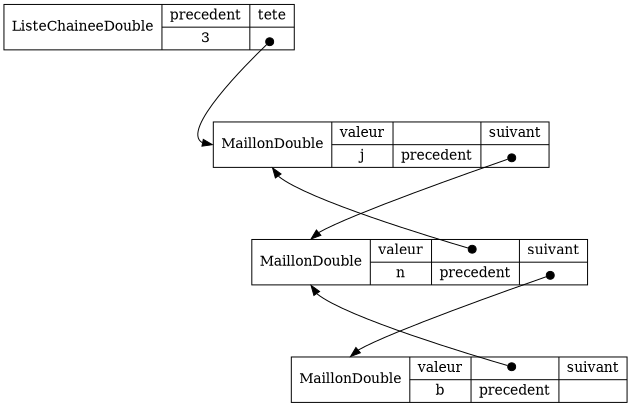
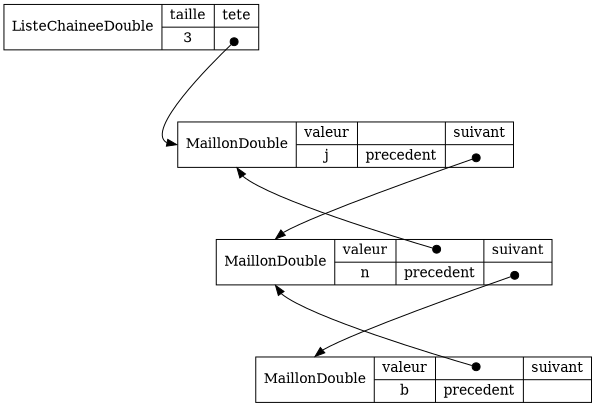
(206, 15) -> (188, 15)
